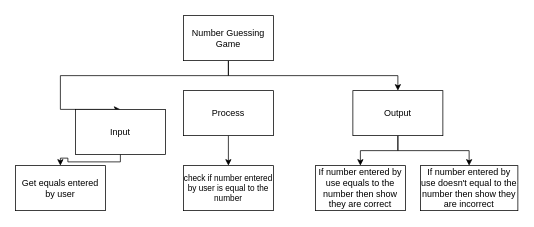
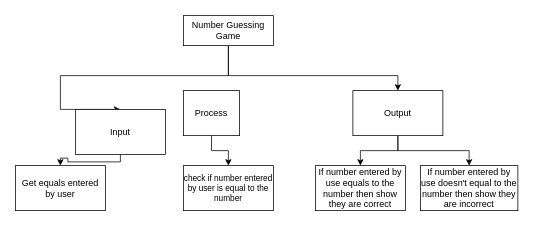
(228, 38) -> (228, 30)
(228, 113) -> (212, 113)
